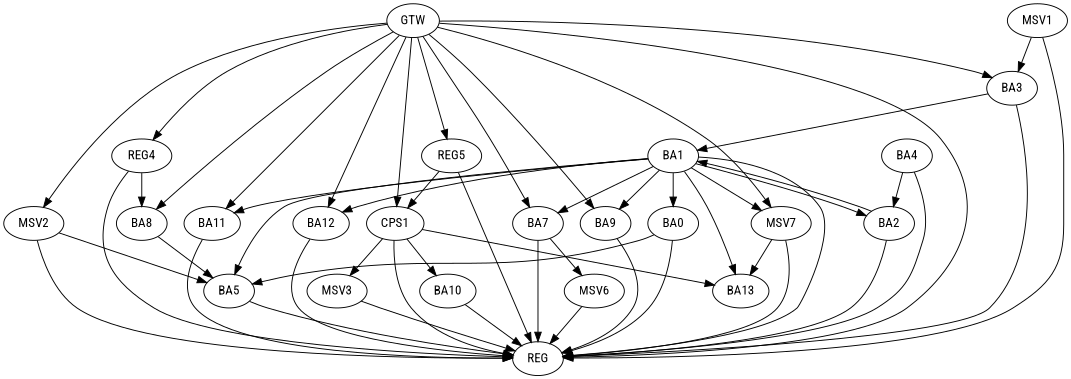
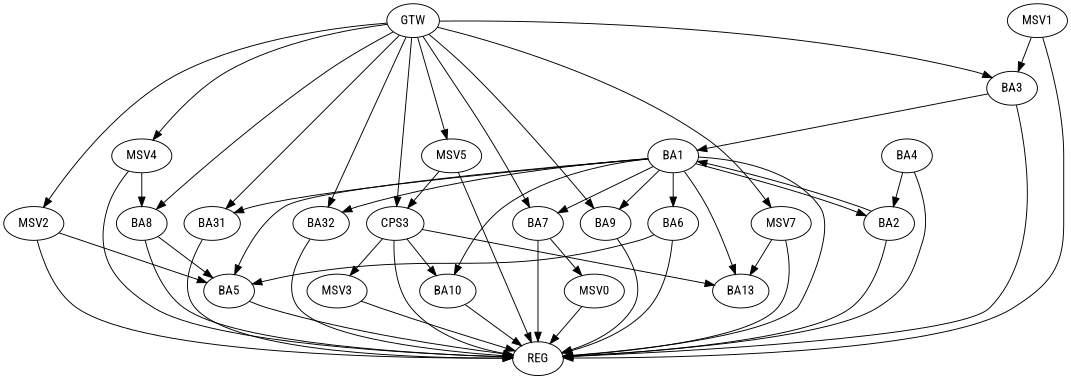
(945, 145) -> (302, 341)
(142, 156) -> (142, 156)
(452, 156) -> (452, 156)
(722, 187) -> (538, 187)
(212, 223) -> (212, 223)
(321, 223) -> (321, 223)
(395, 223) -> (395, 223)
(673, 223) -> (673, 223)
(594, 291) -> (594, 291)
